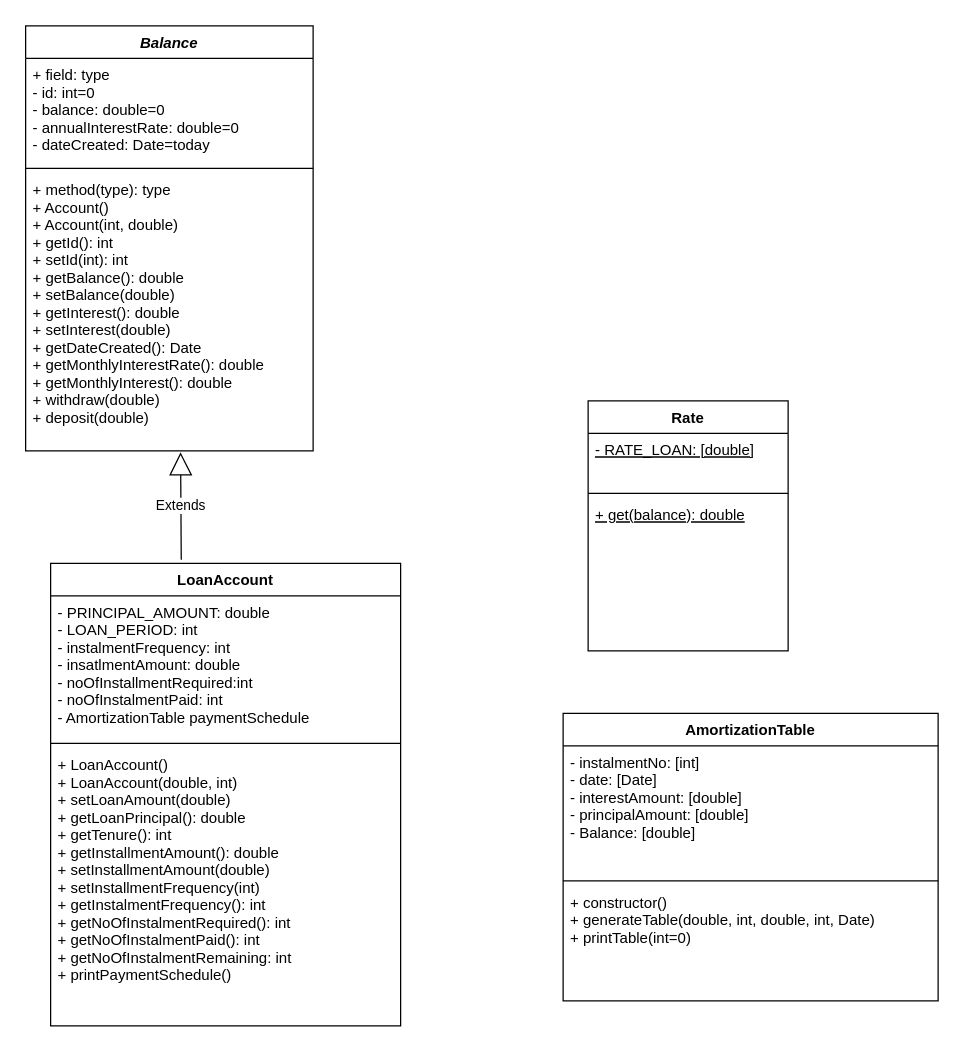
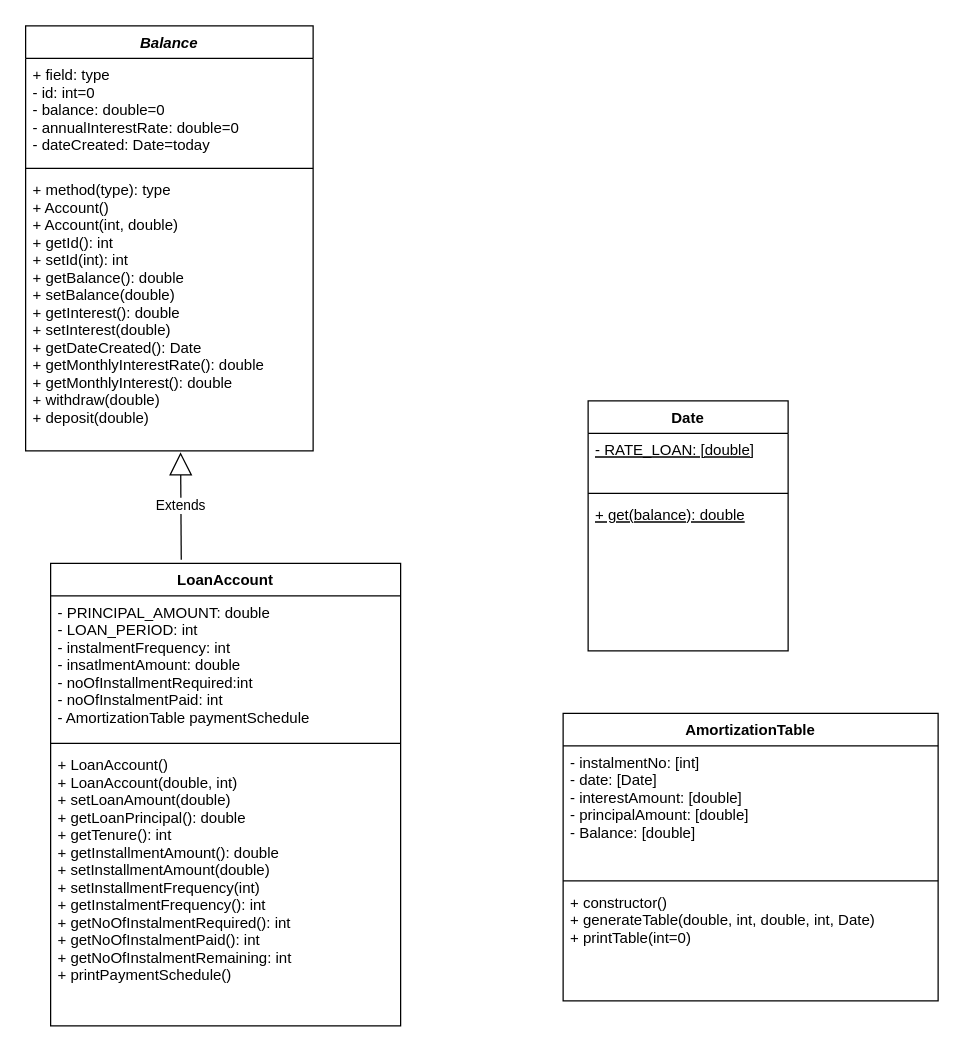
(688, 418) -> (688, 418)
